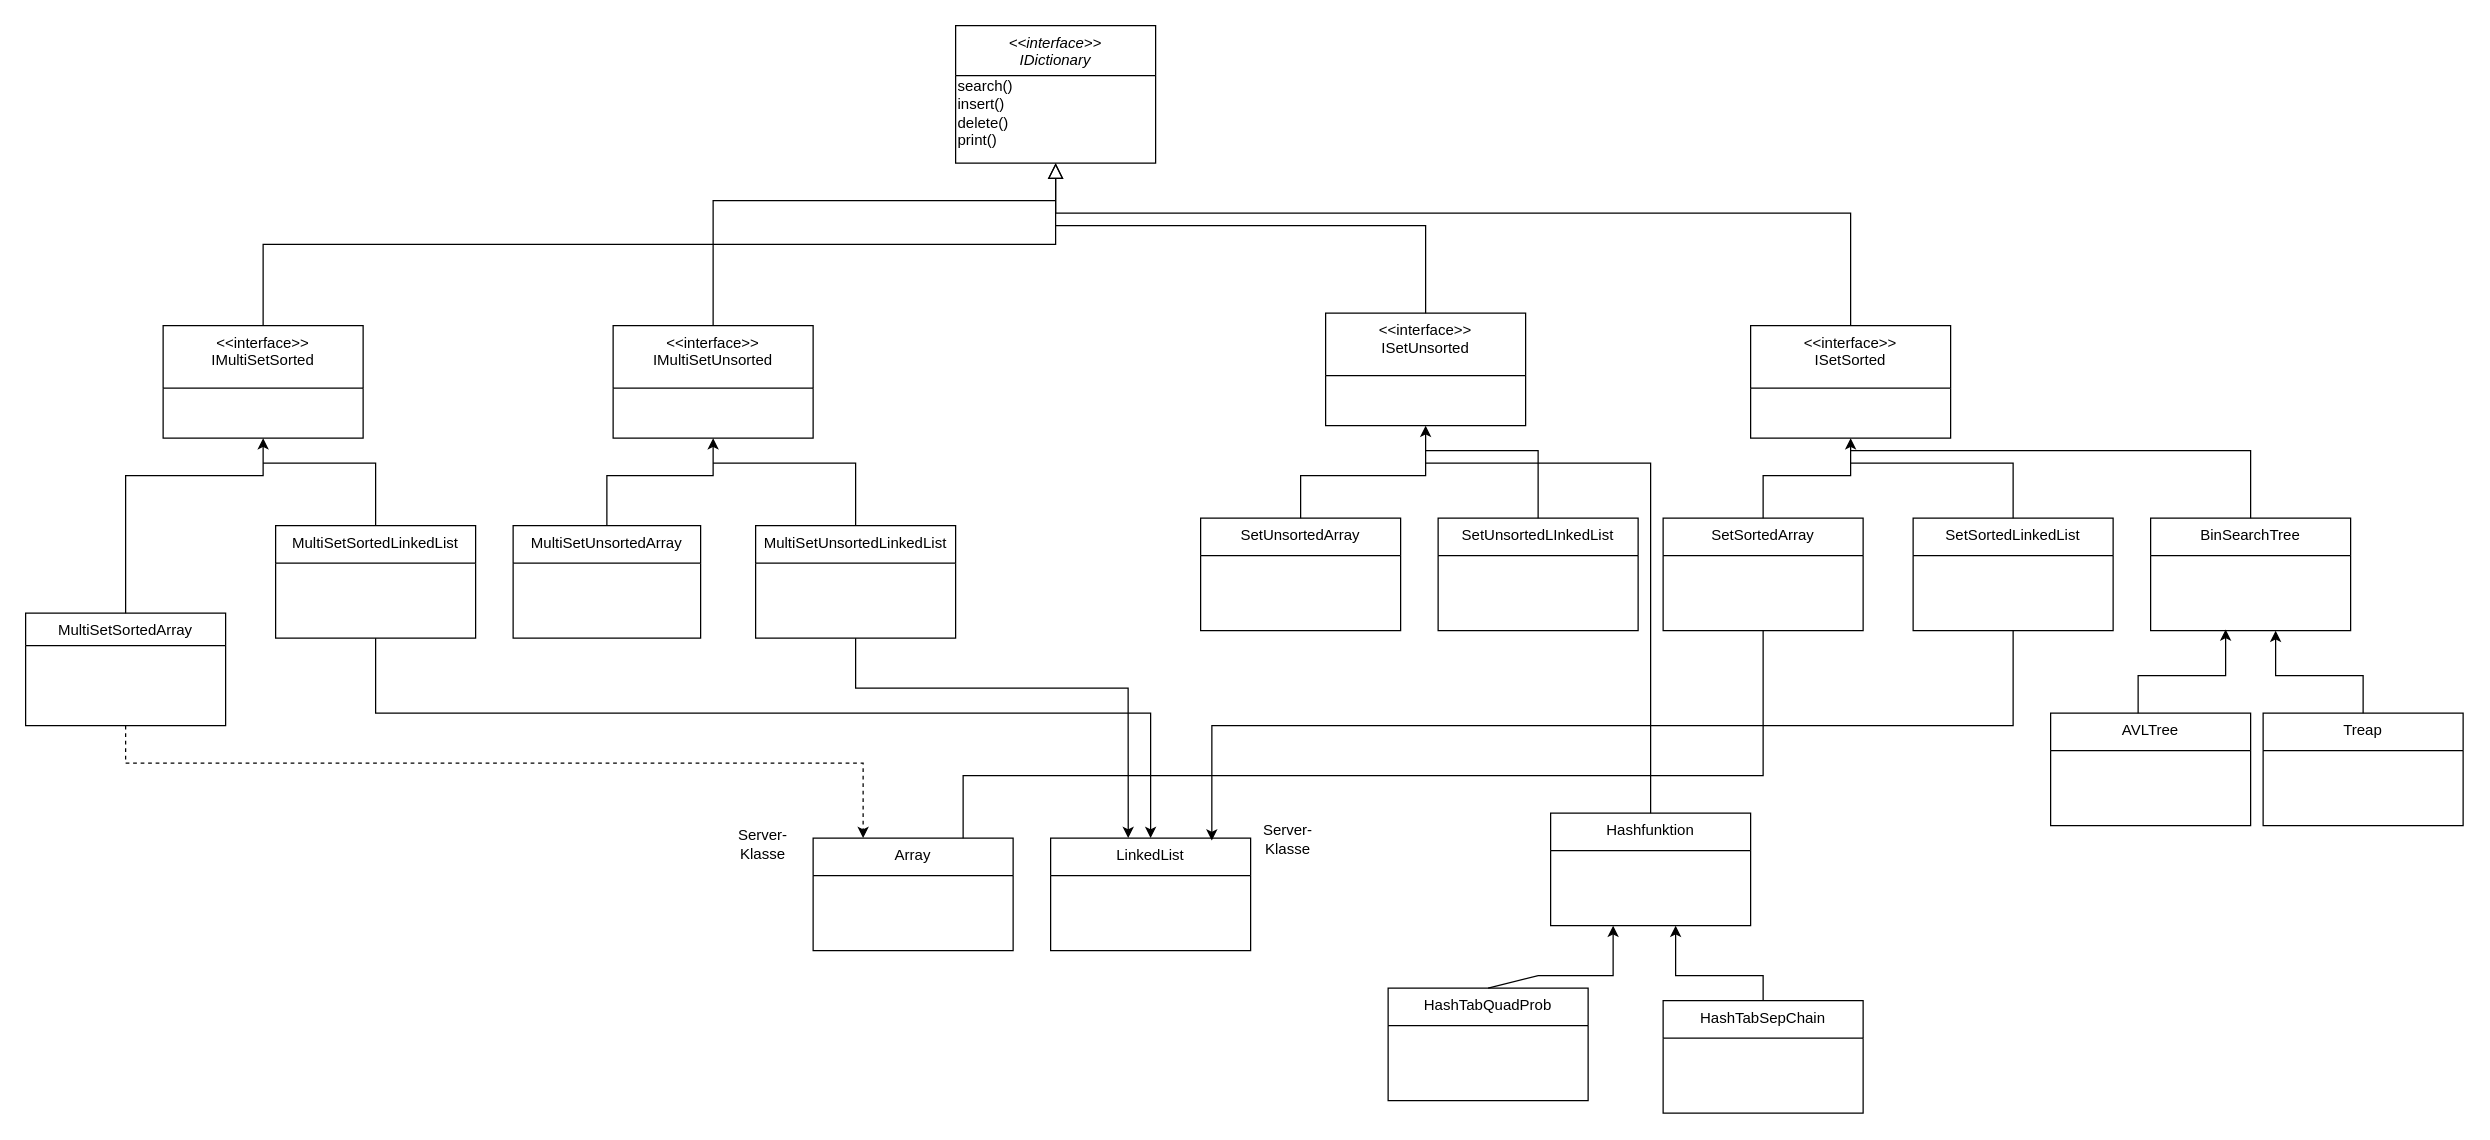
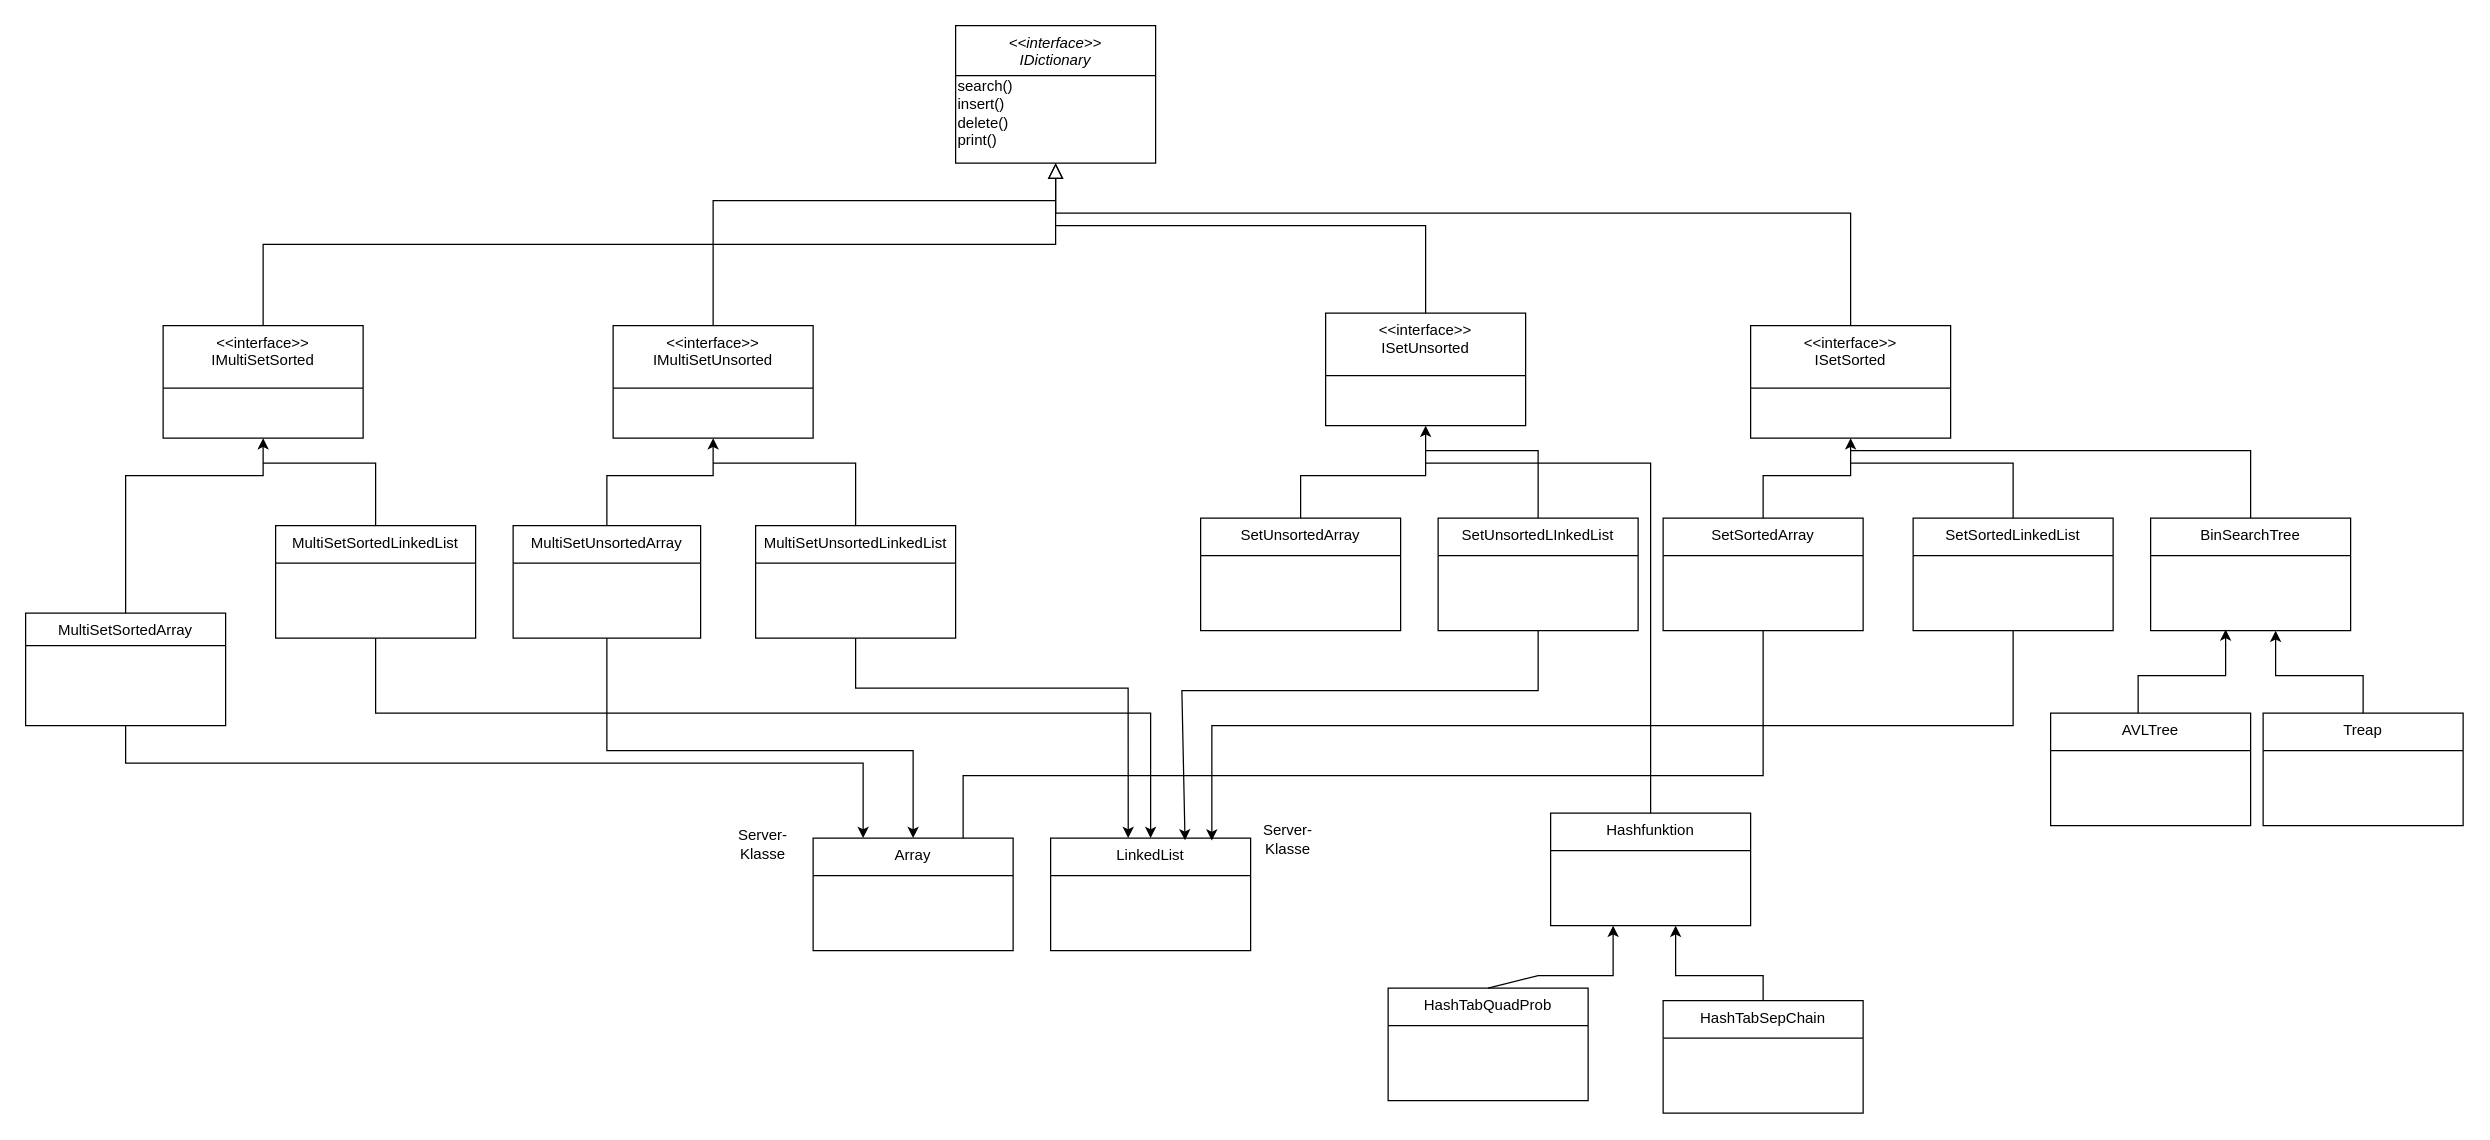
none -> (1319, 691)
none -> (745, 751)
(510, 763) -> (510, 763)
